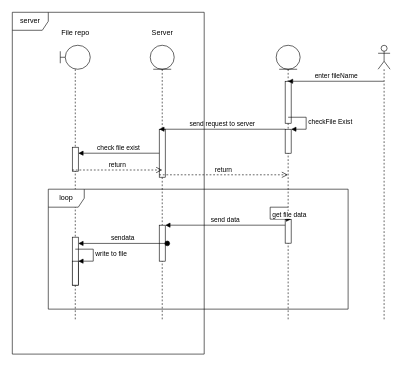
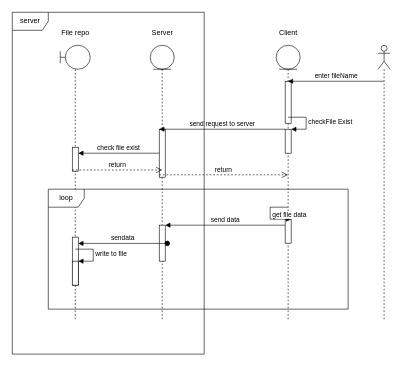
none -> (288, 33)
